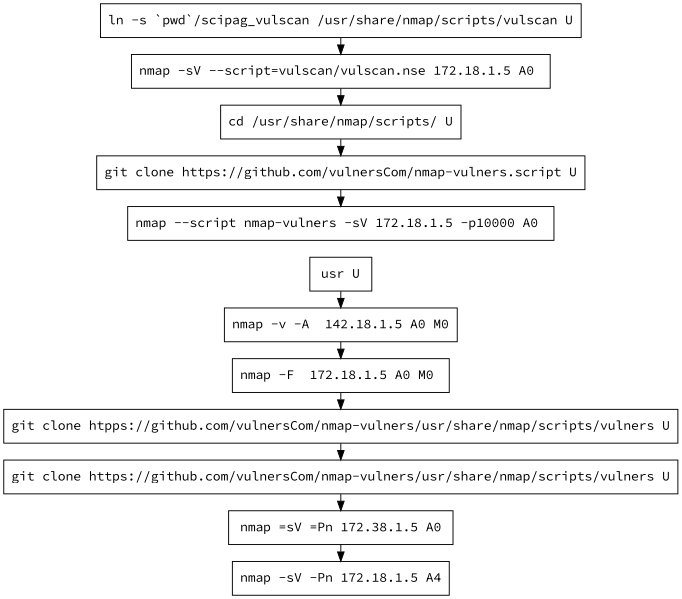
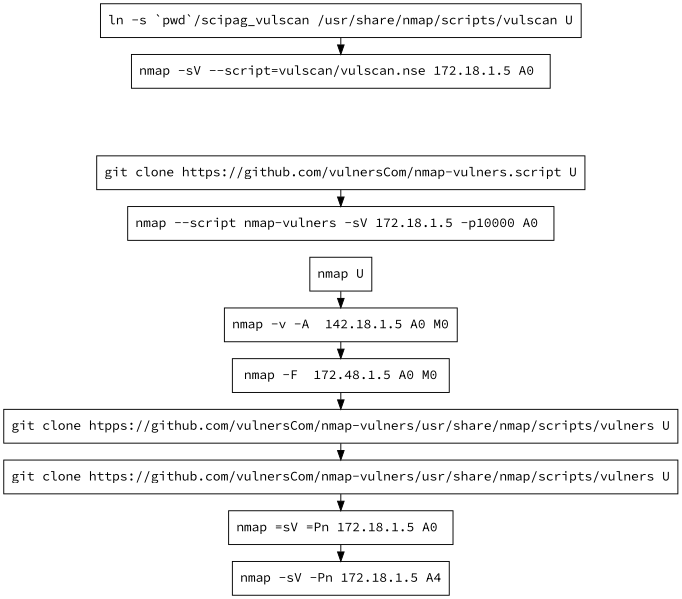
(341, 122) -> none
(341, 274) -> (341, 274)
(341, 376) -> (341, 376)
(341, 528) -> (341, 528)
